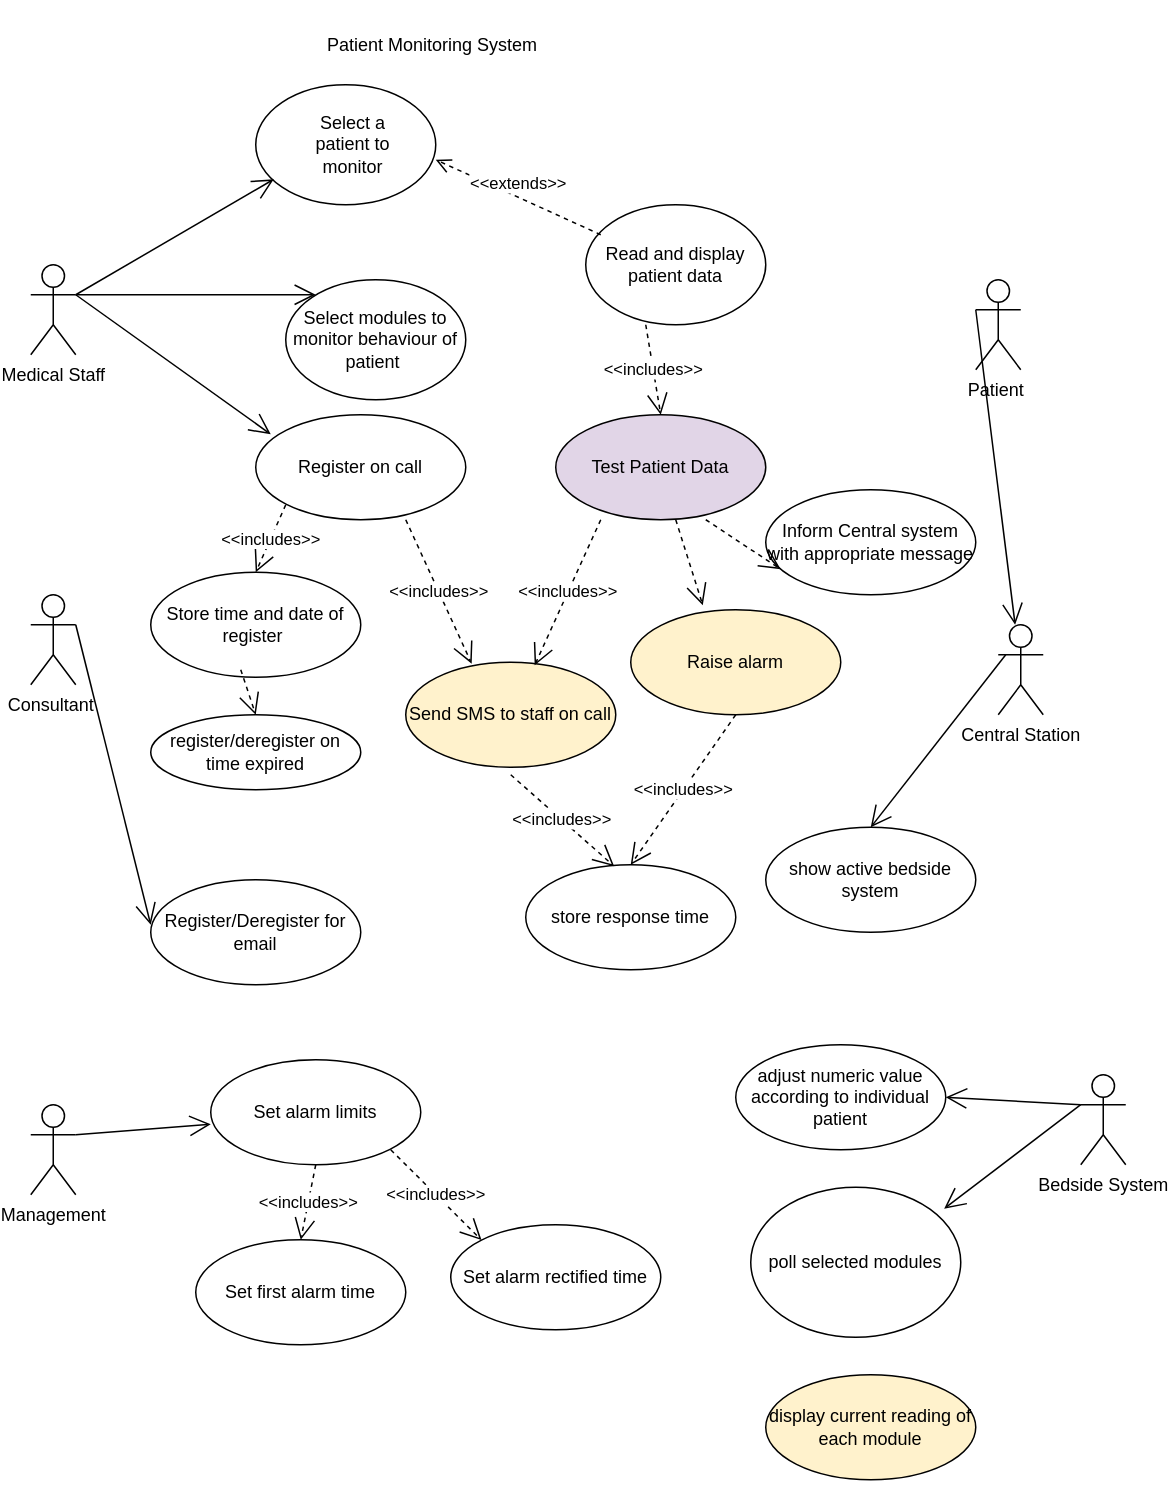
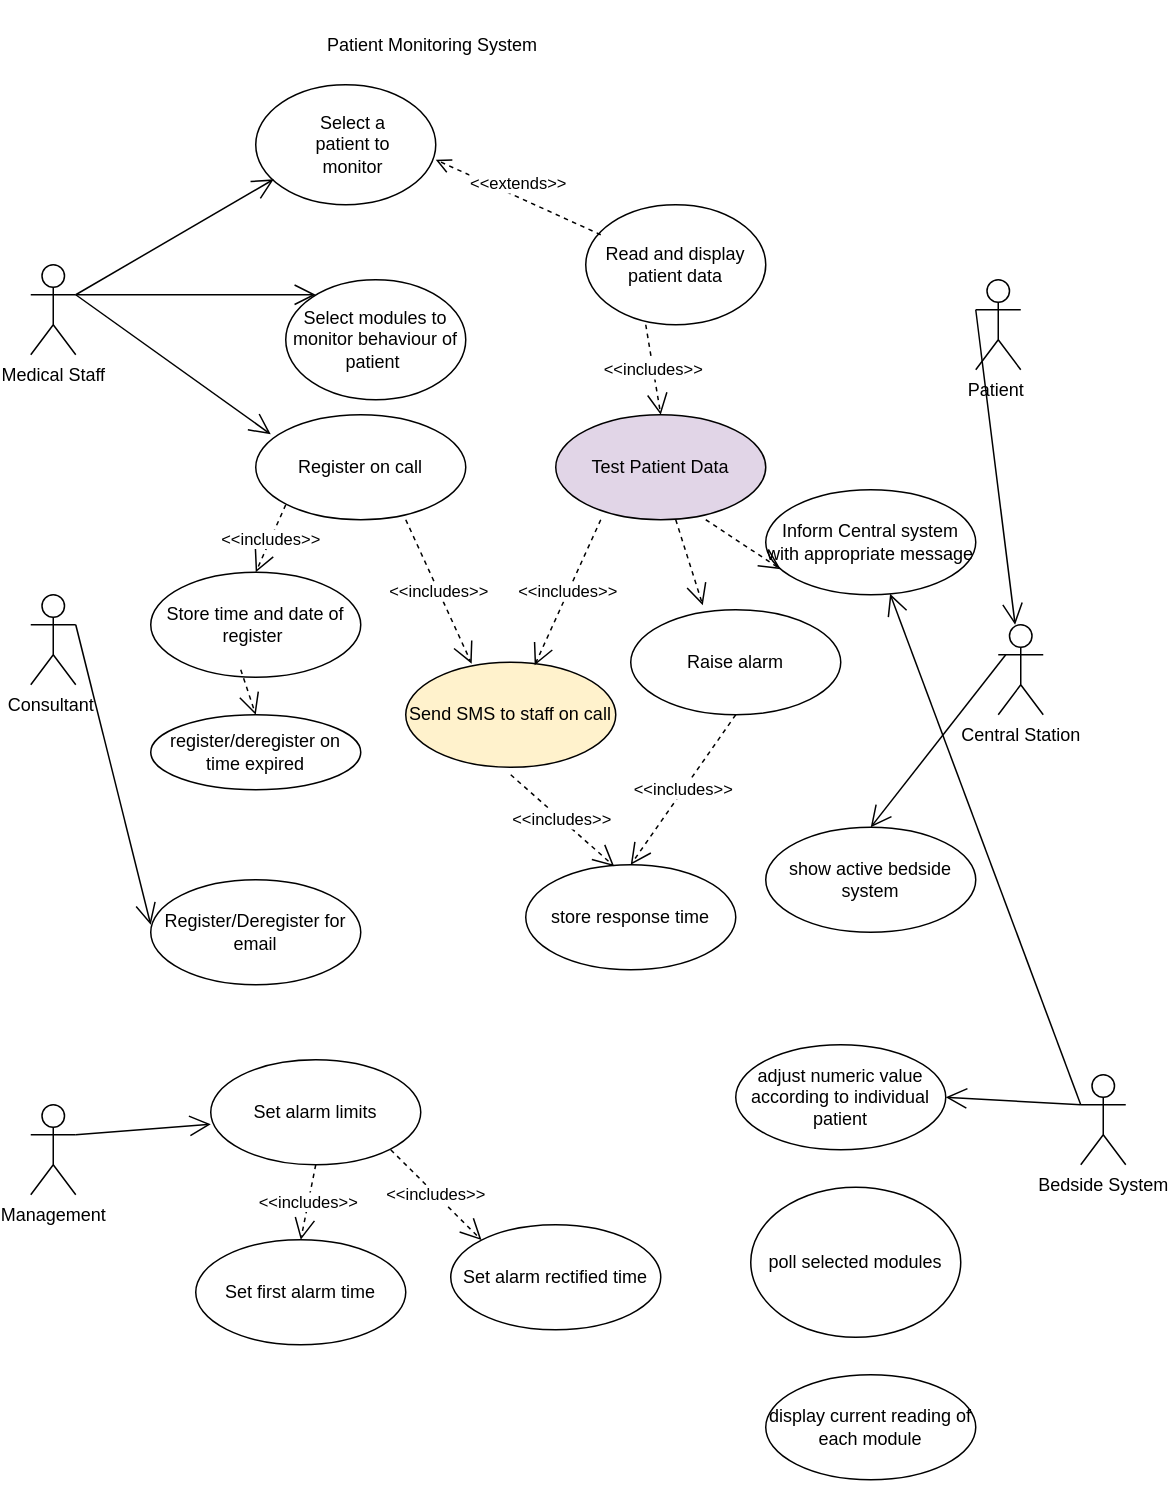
(736, 662) -> (736, 662)
(1013, 1156) -> (985, 849)
(871, 1427) -> (871, 1427)
